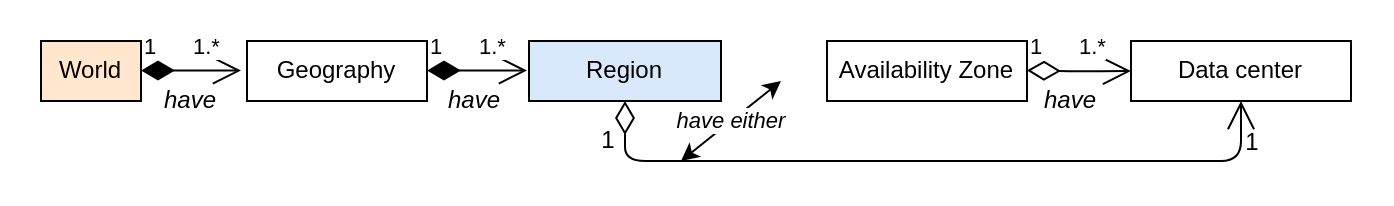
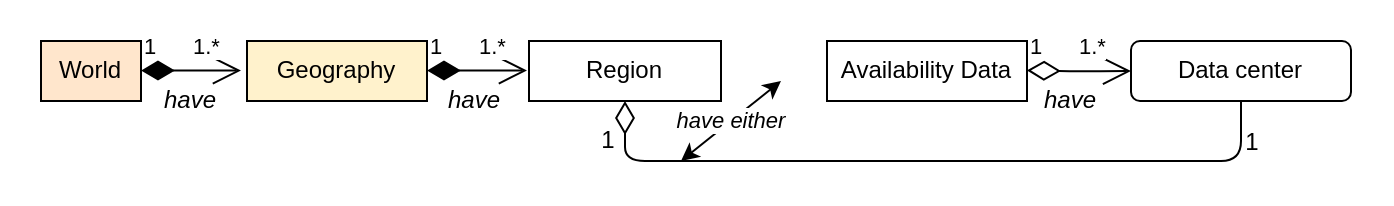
(337, 71) -> (337, 71)
(625, 71) -> (625, 71)
(927, 71) -> (927, 71)
(1241, 71) -> (1241, 71)
(1241, 109) -> (1241, 107)
